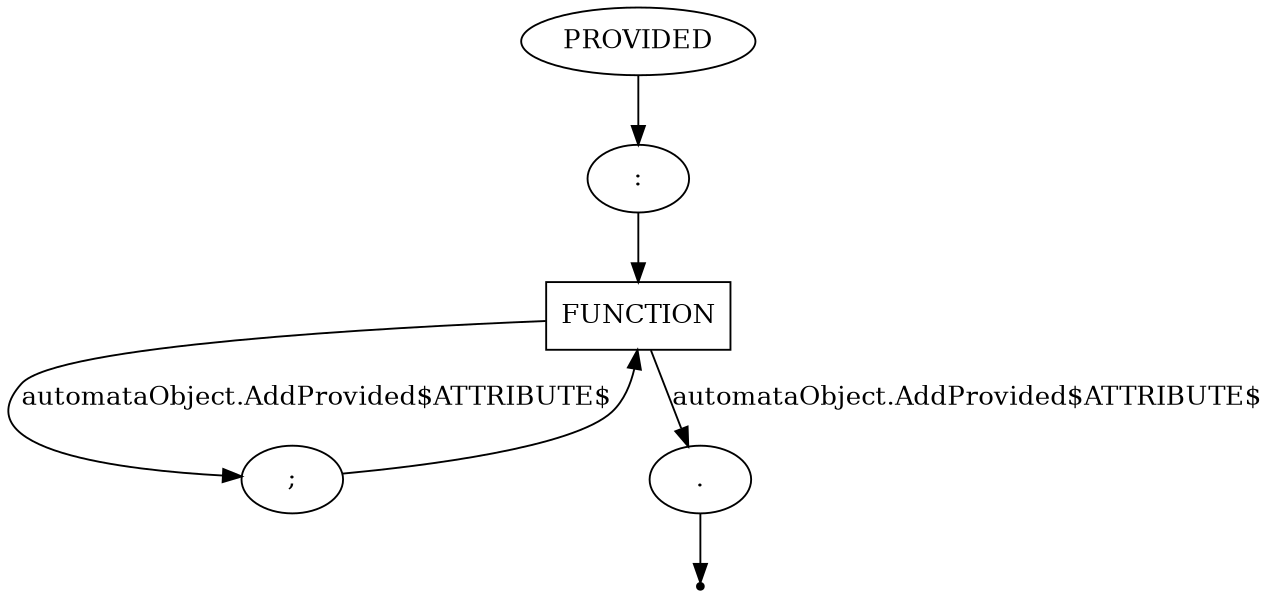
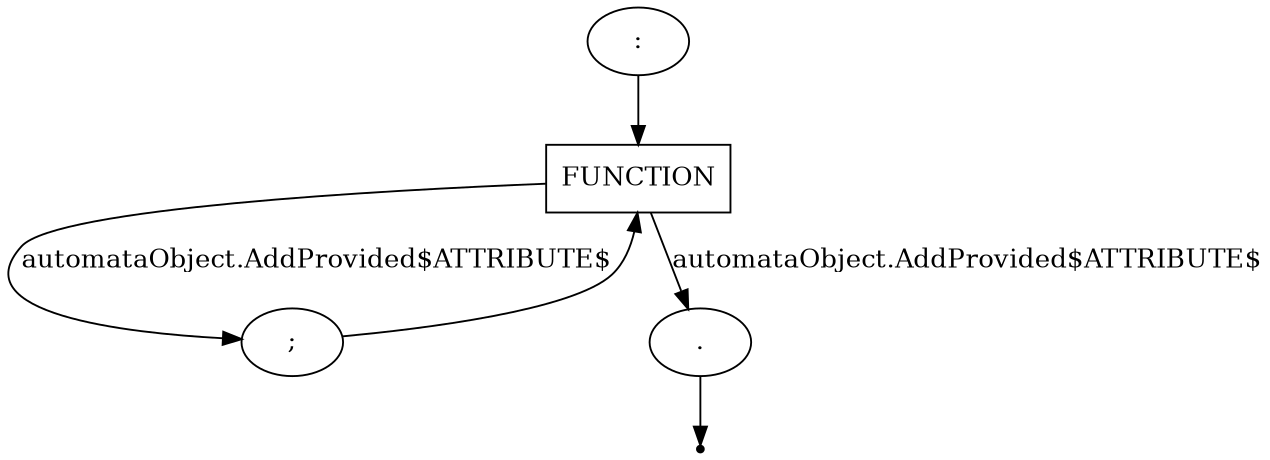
(638, 41) -> none
